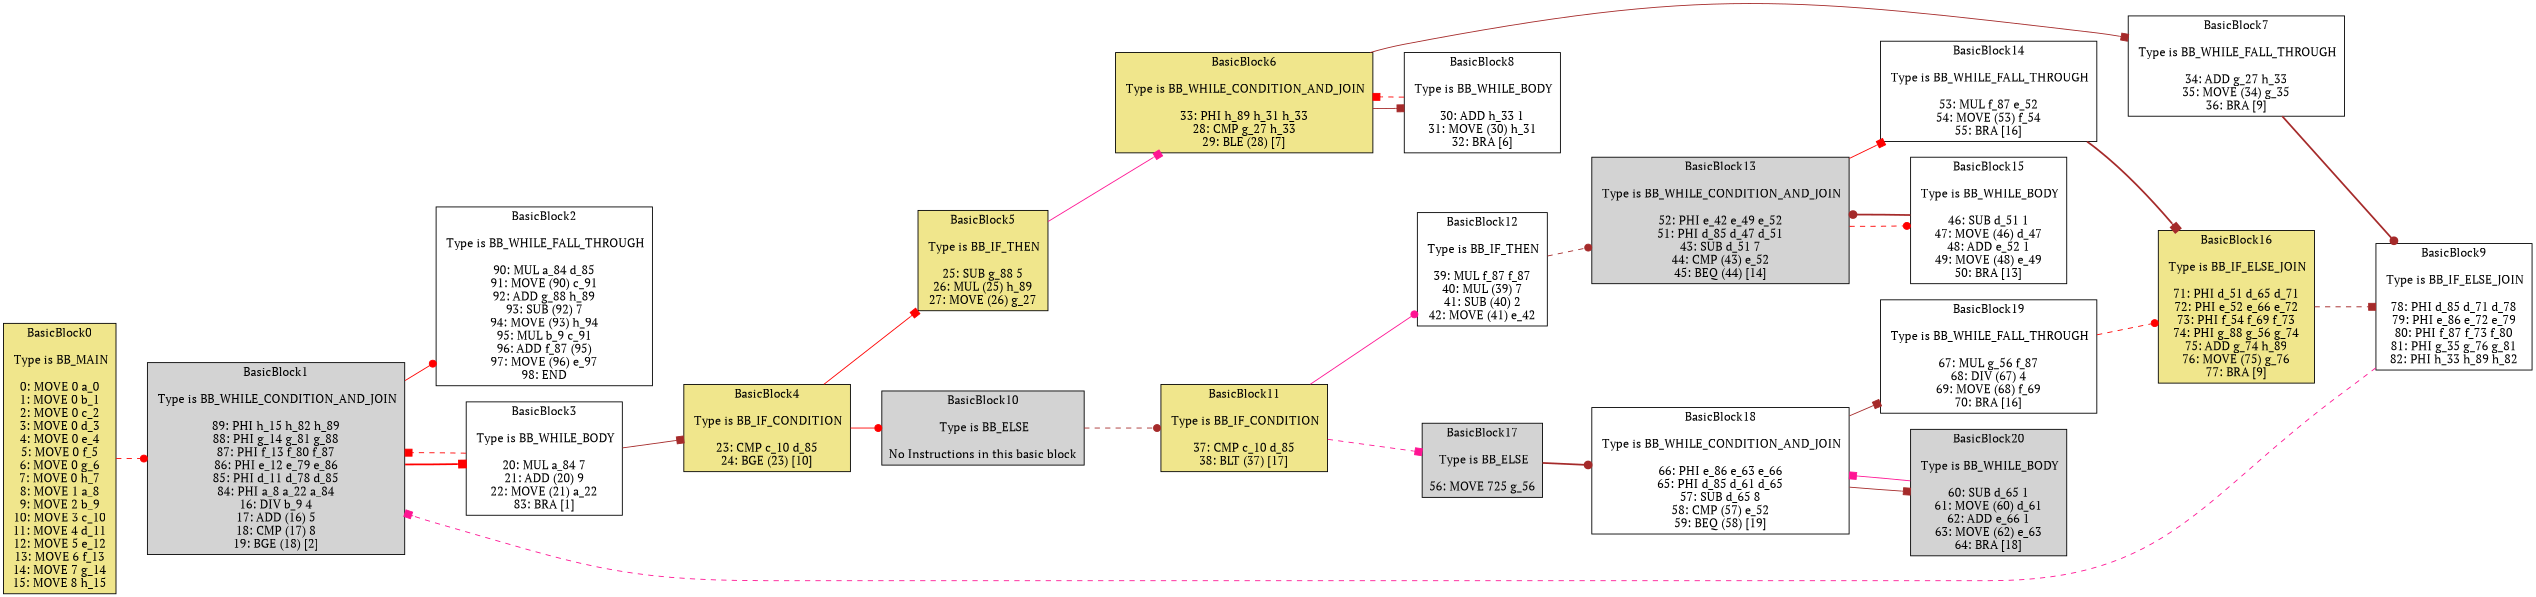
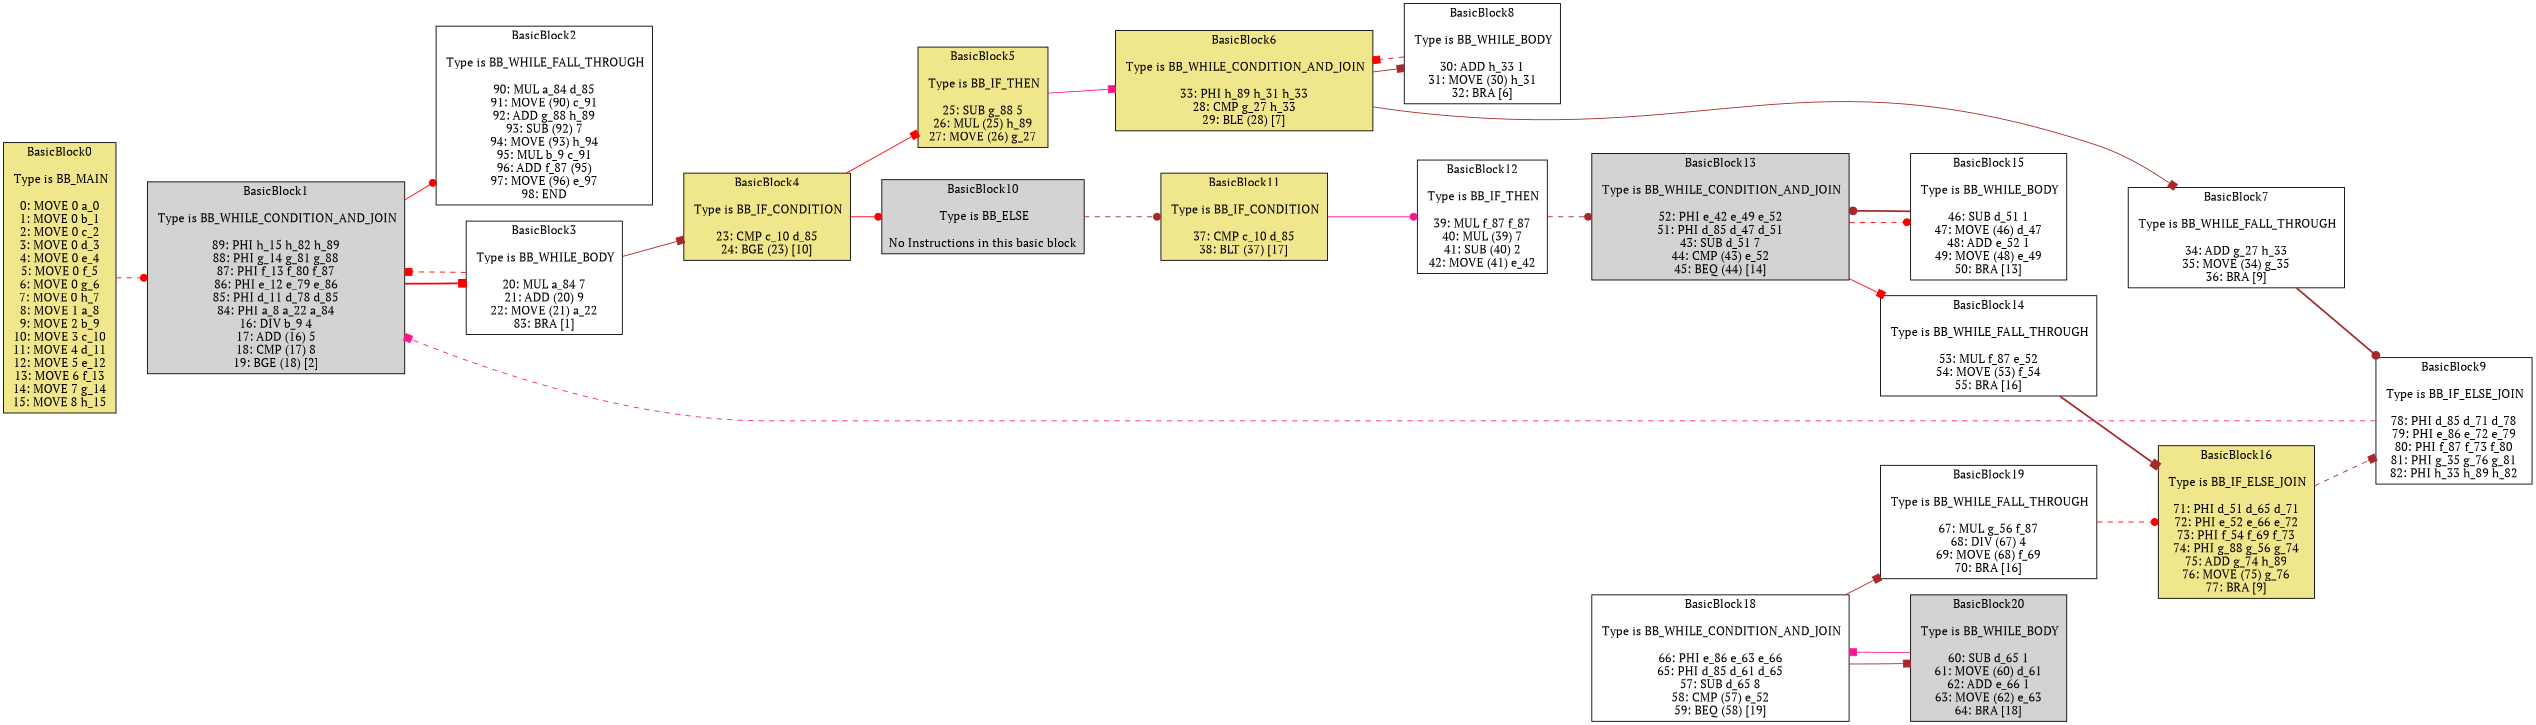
(1482, 460) -> none
